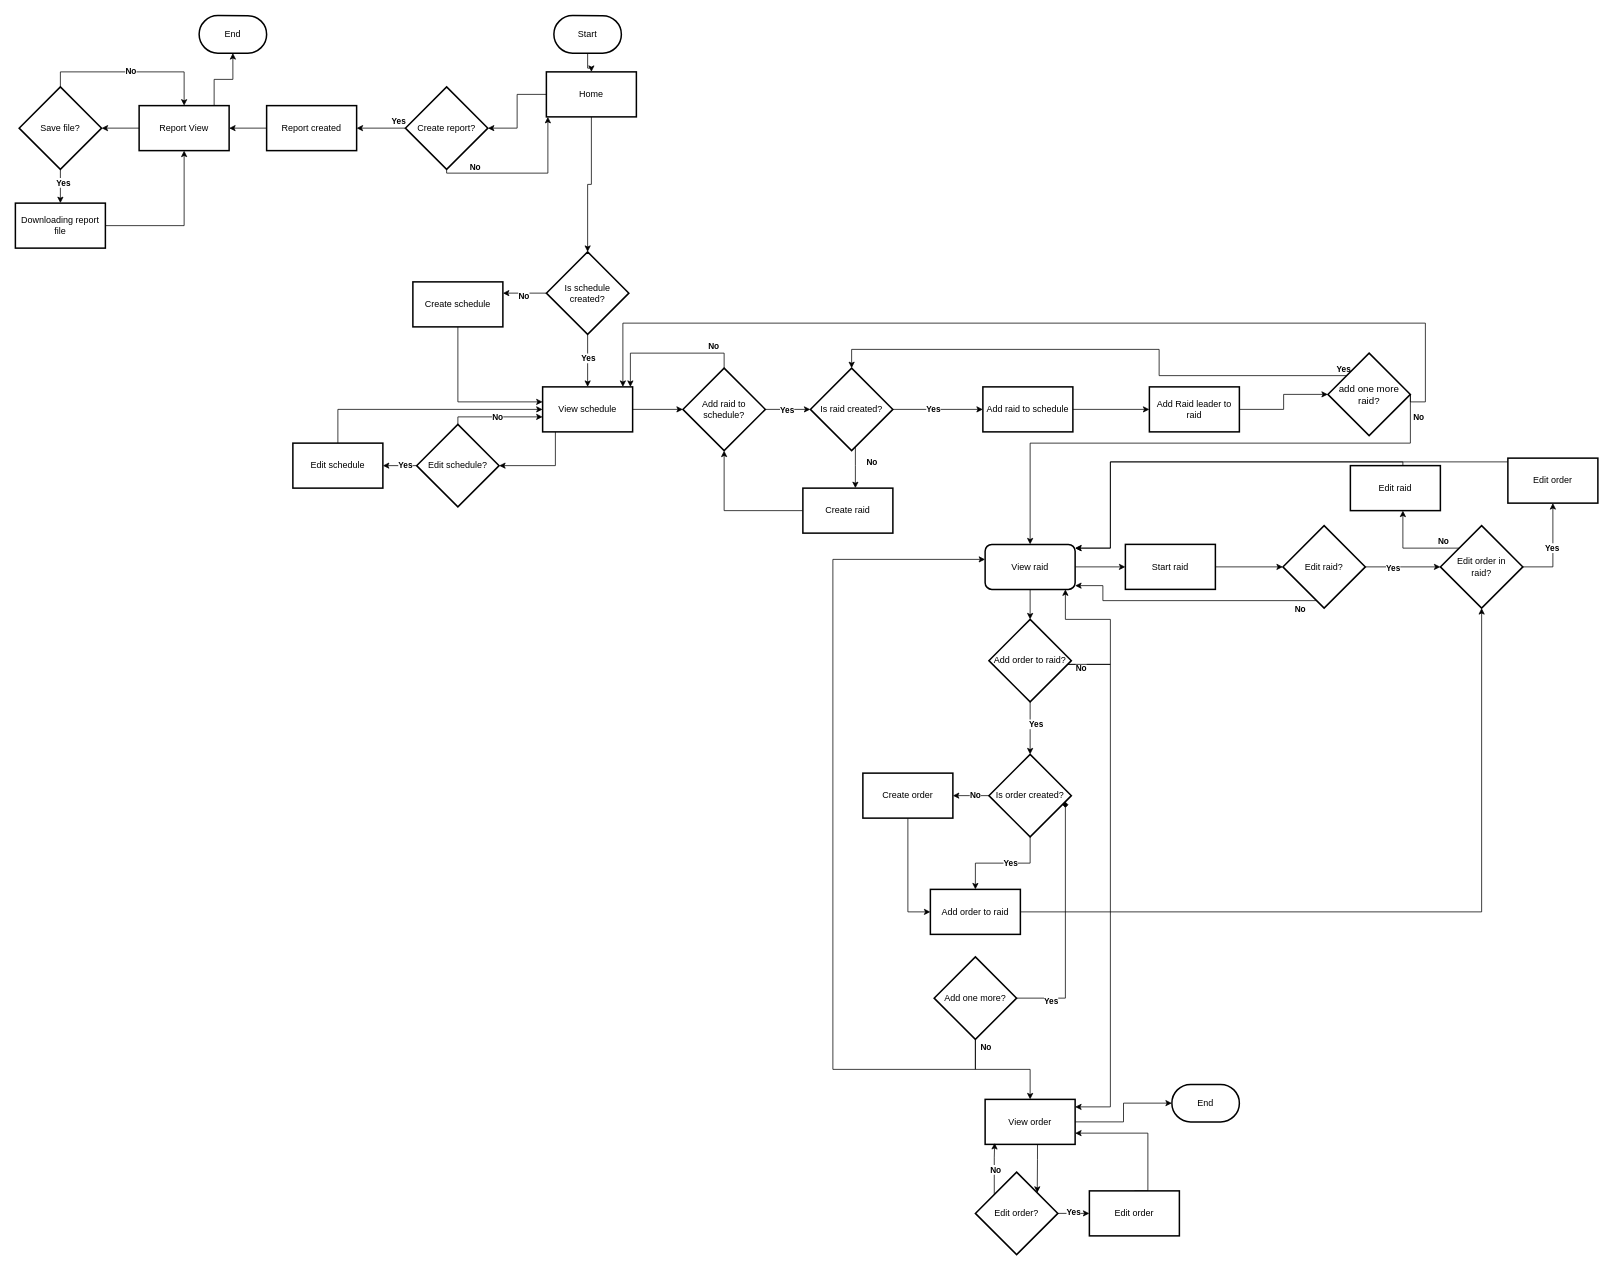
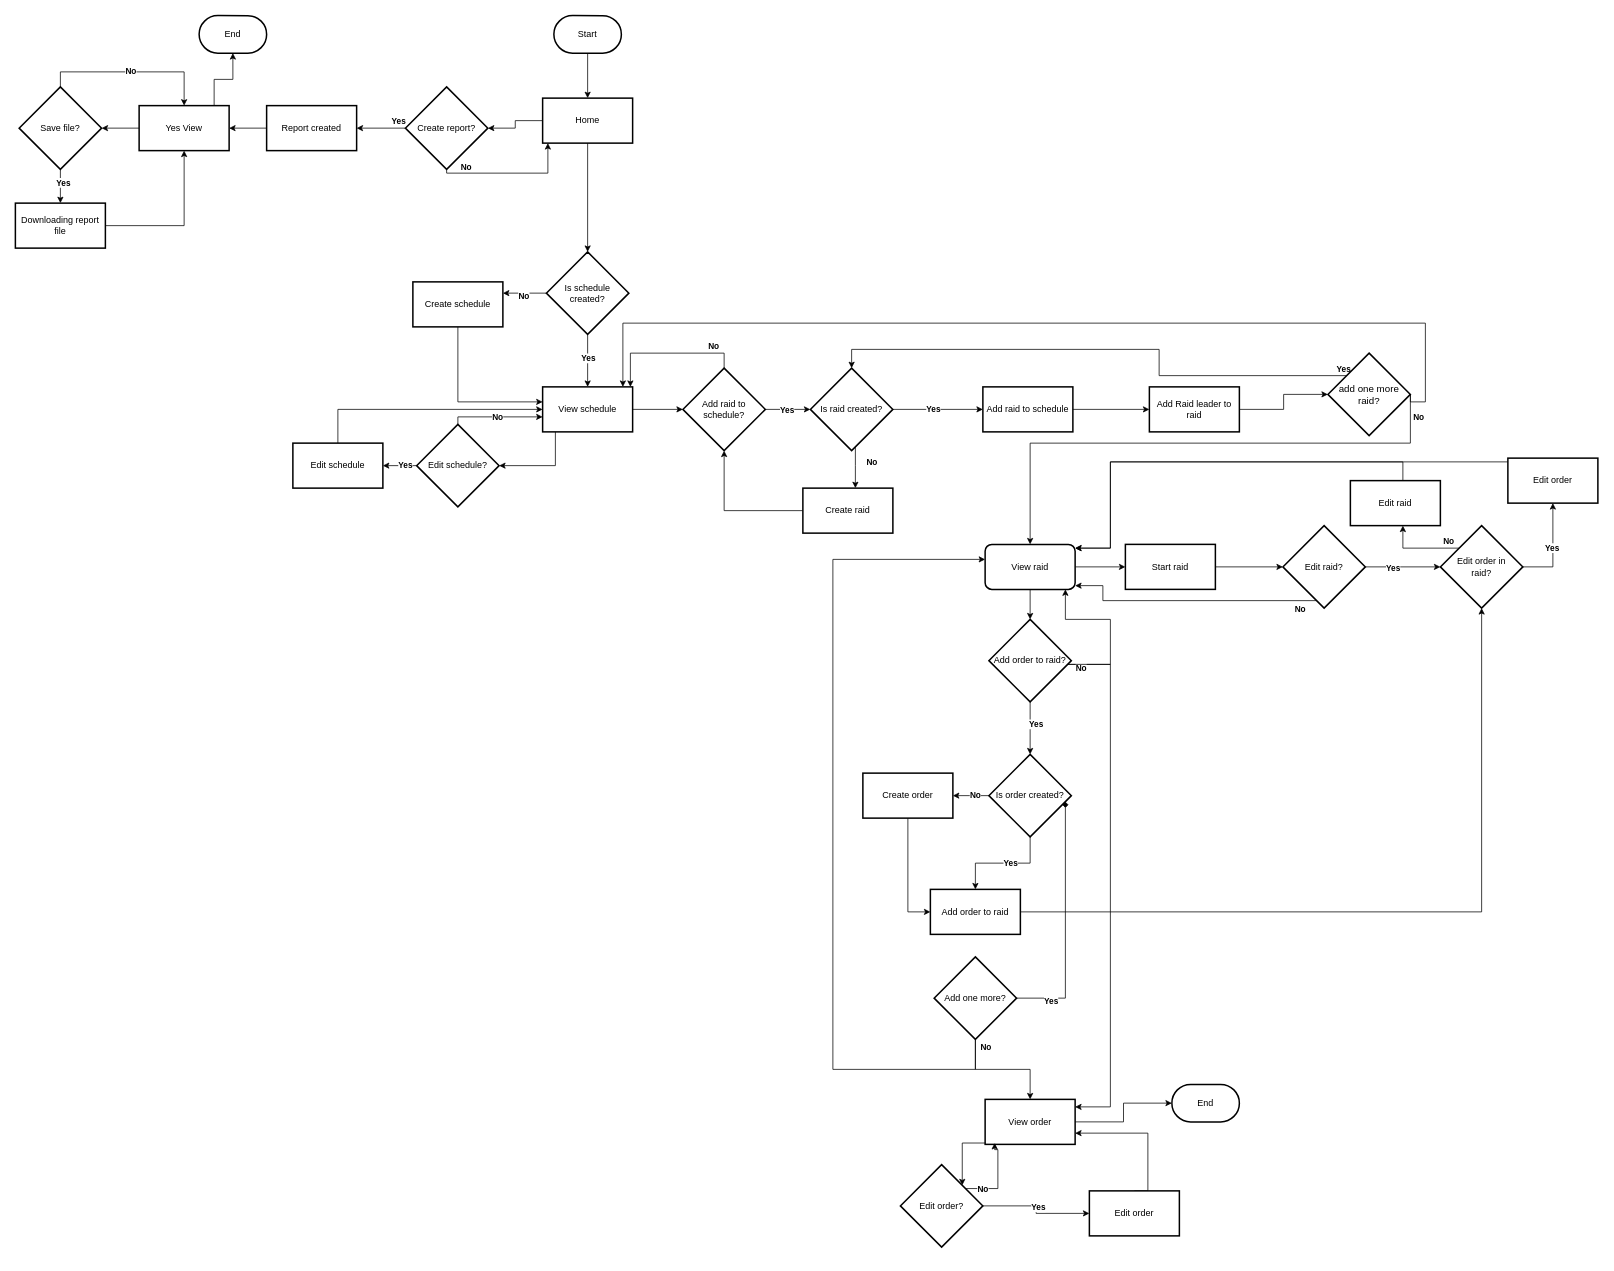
(591, 94) -> (588, 120)
(184, 128) -> (184, 128)
(1395, 488) -> (1395, 503)
(1017, 1213) -> (942, 1206)
